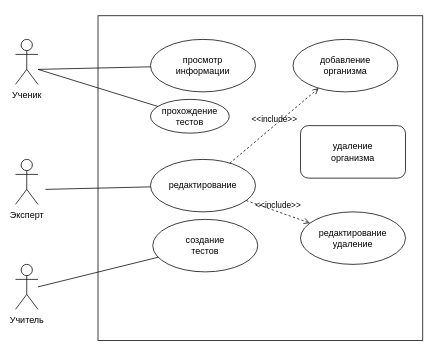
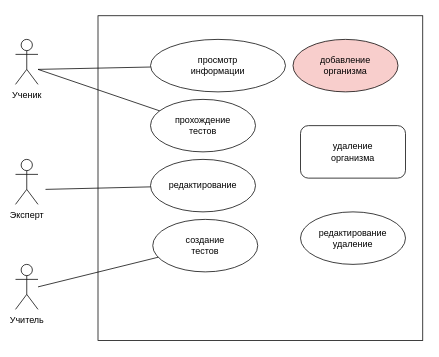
(203, 66) -> (218, 66)
(345, 66) -> (345, 66)
(190, 116) -> (203, 126)
(274, 126) -> none
(279, 212) -> none
